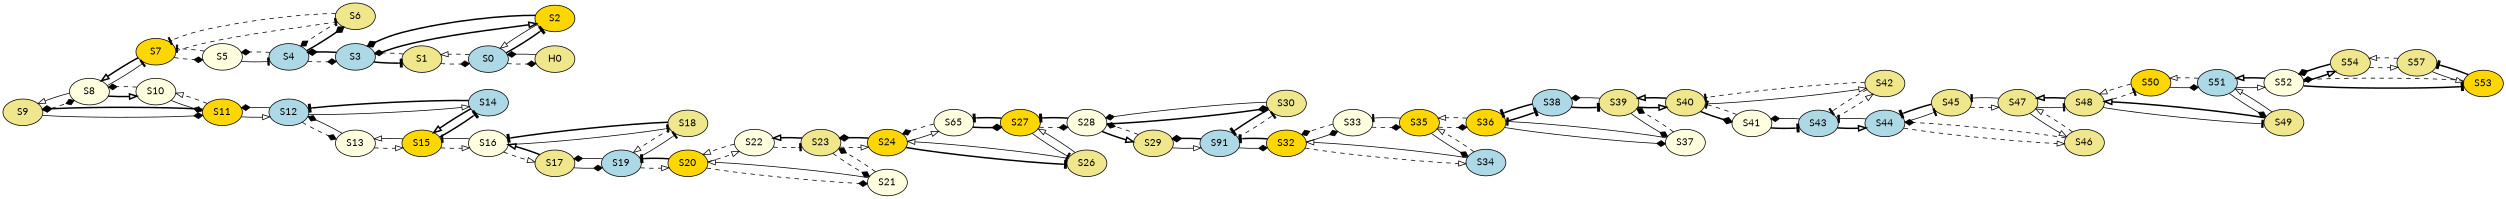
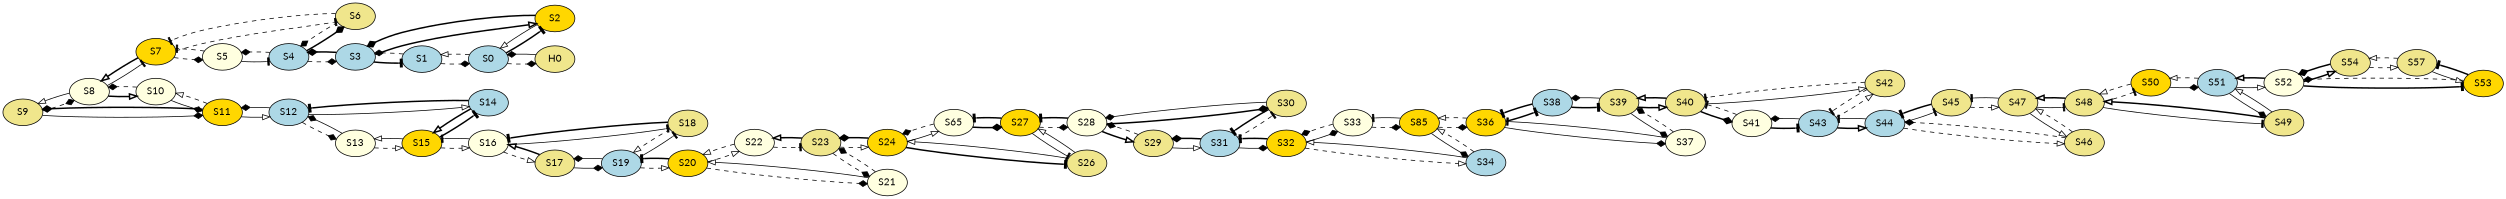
(422, 59) -> (422, 59)
(1419, 123) -> (1419, 123)
(1220, 143) -> (1220, 143)
